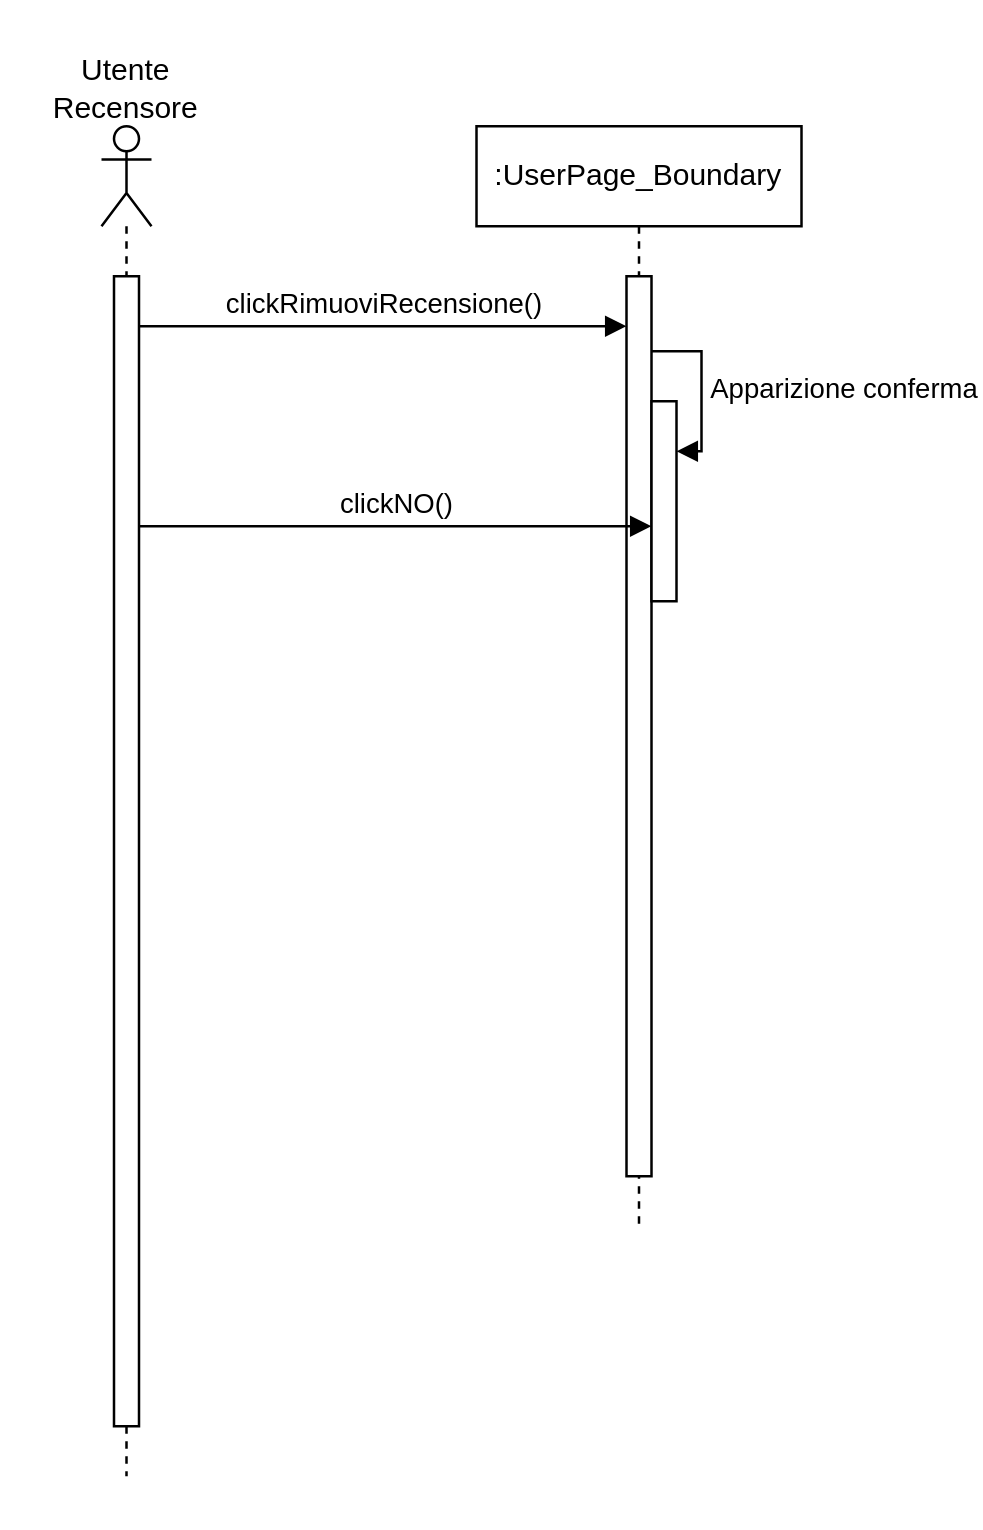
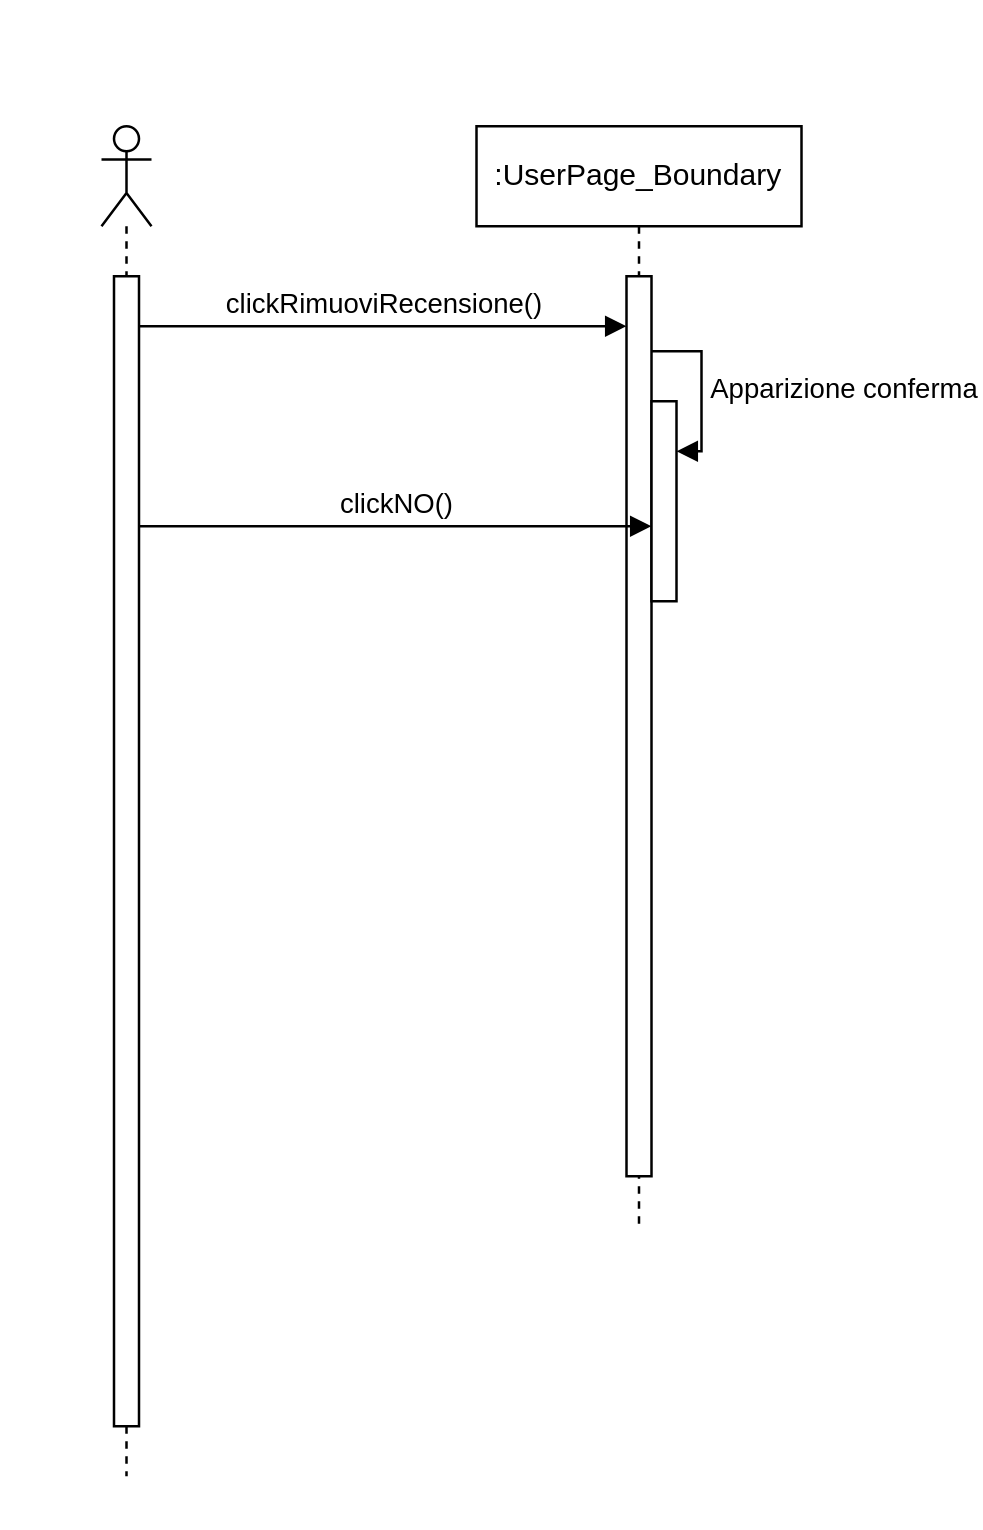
(126, 89) -> none
